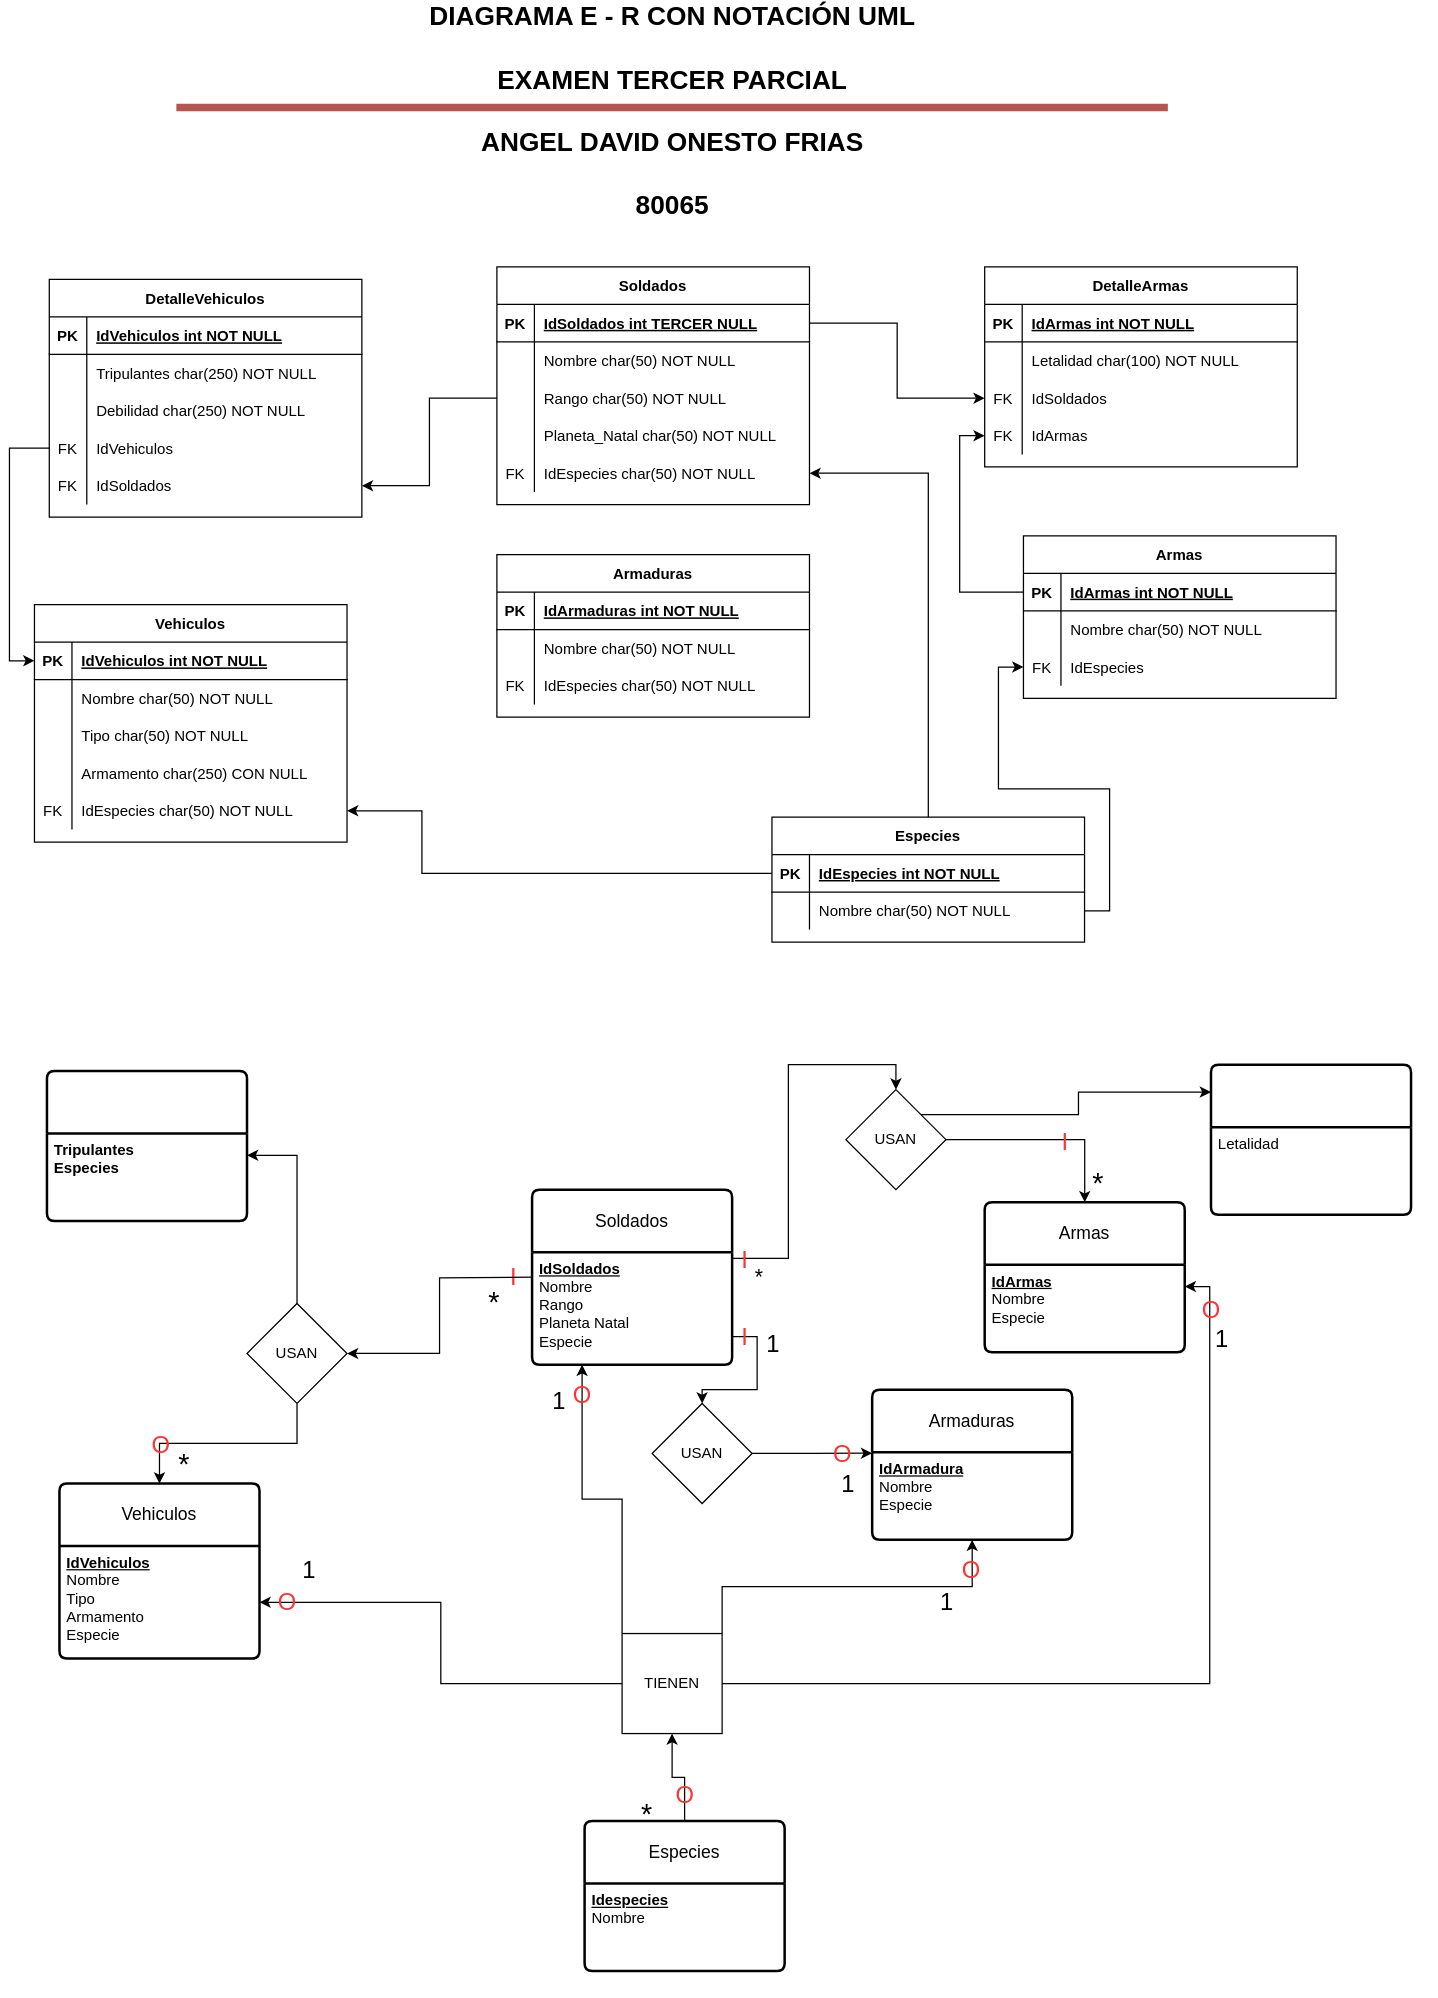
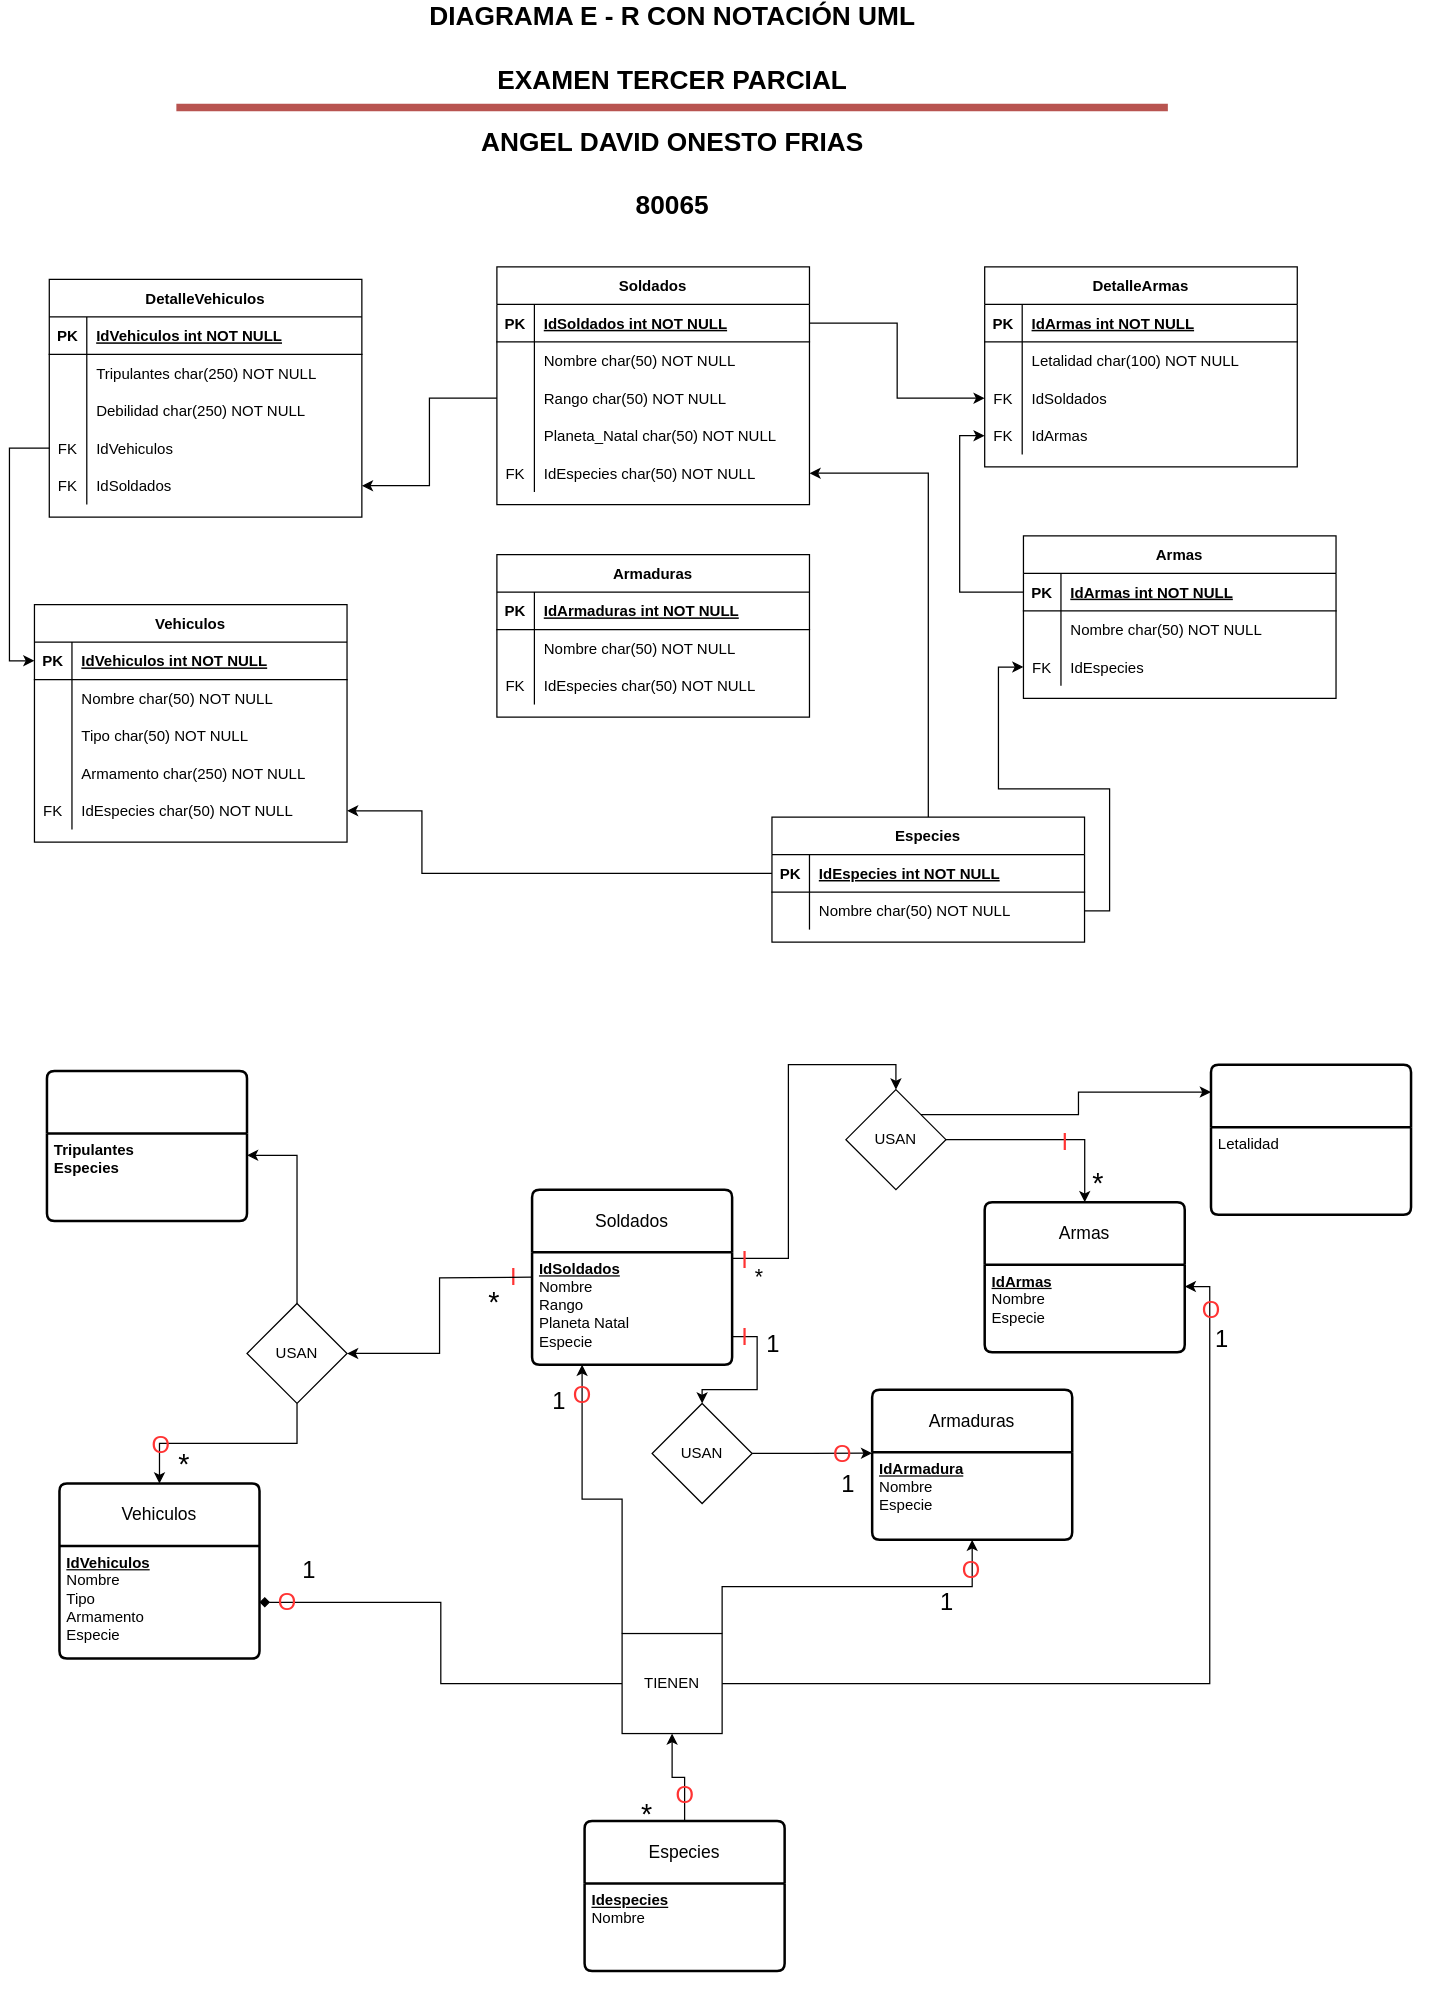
(645, 324) -> (632, 324)
(193, 774) -> (193, 774)
(269, 1602) -> (270, 1602)
